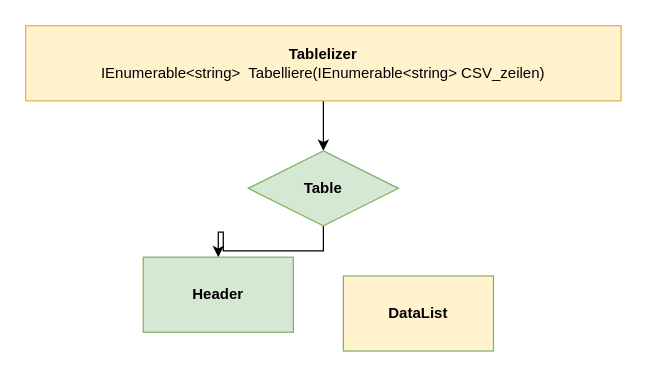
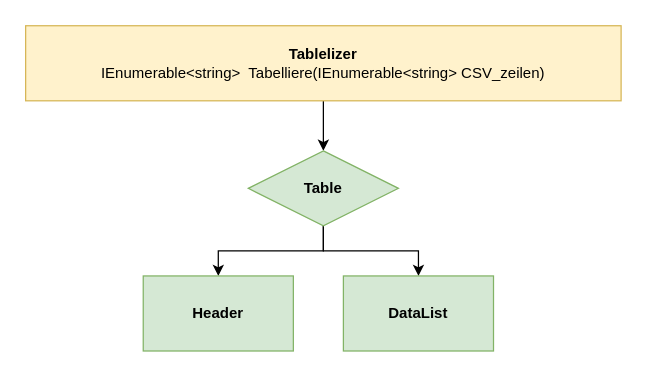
none -> (379, 251)
(218, 294) -> (218, 313)
(418, 313) -> (418, 313)
